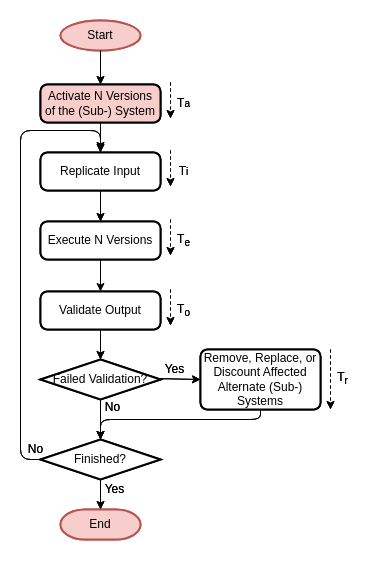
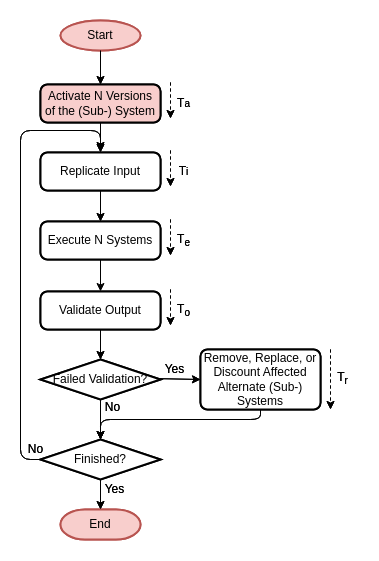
(101, 241) -> (101, 241)
